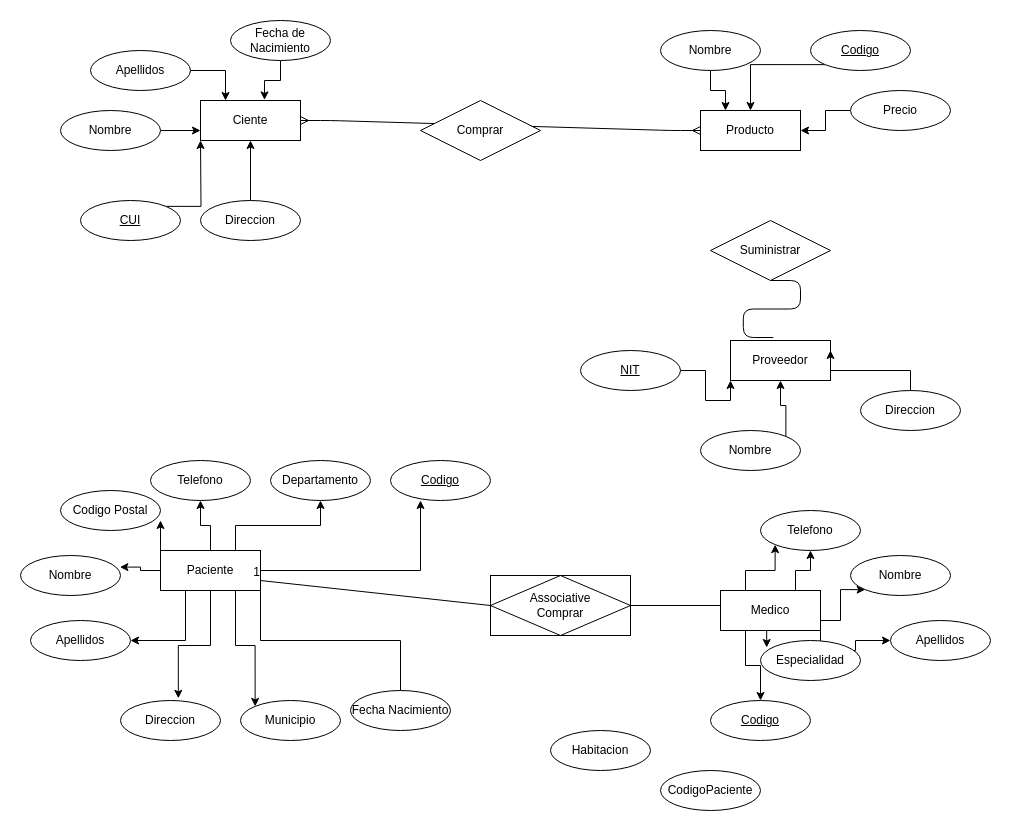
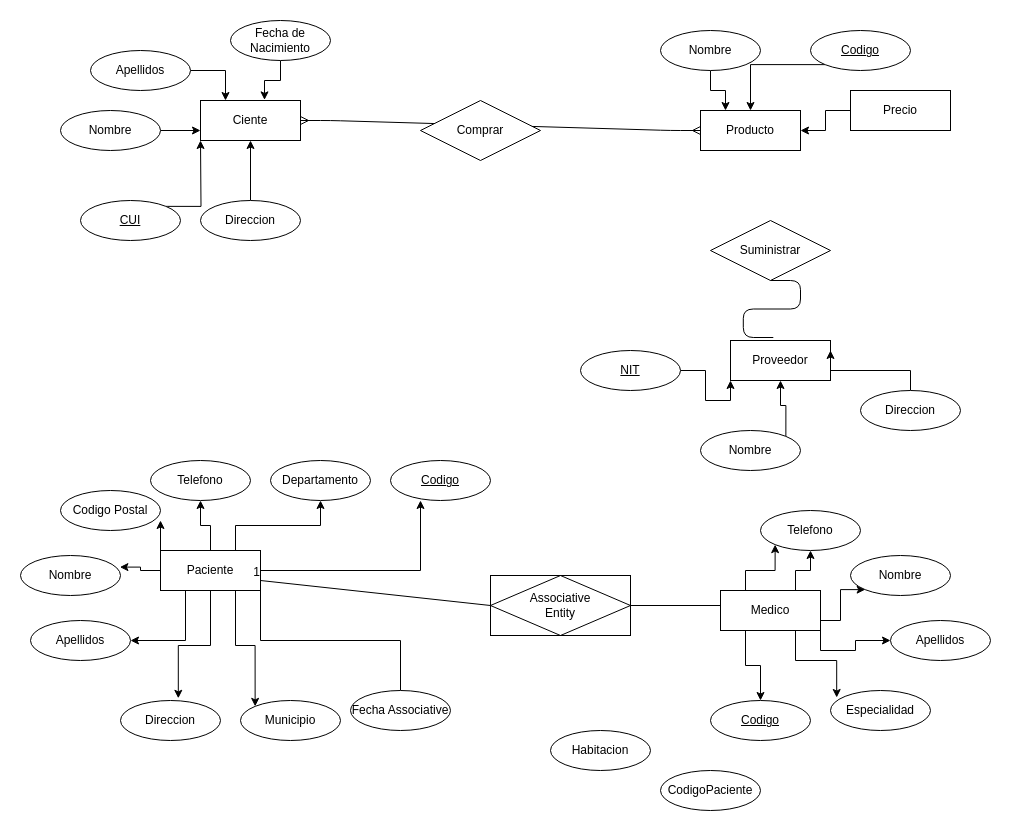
(901, 111) -> (901, 111)
(561, 606) -> (561, 606)
(811, 661) -> (881, 711)
(401, 711) -> (401, 711)
